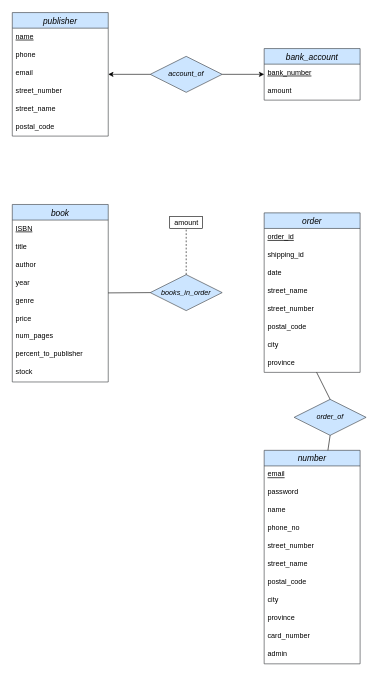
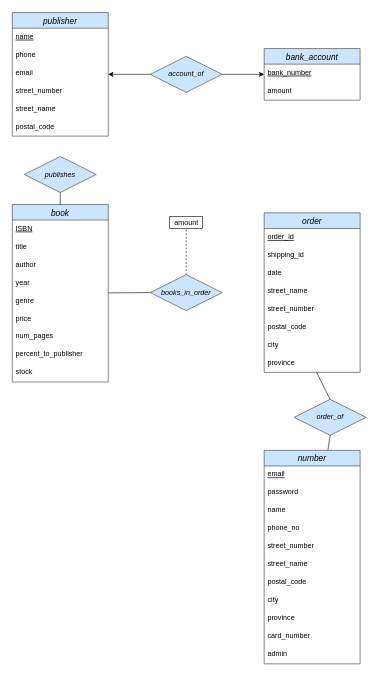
none -> (60, 174)
none -> (60, 198)
